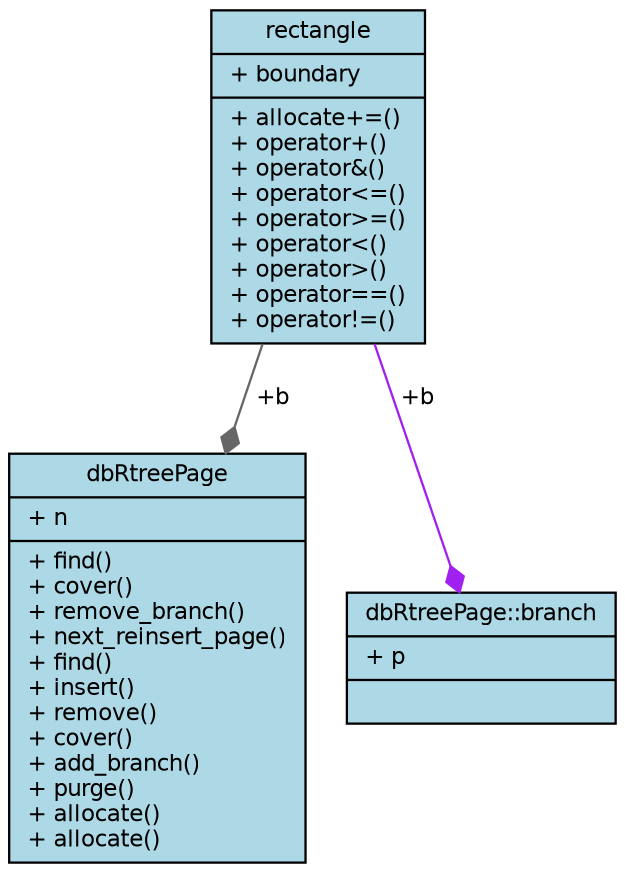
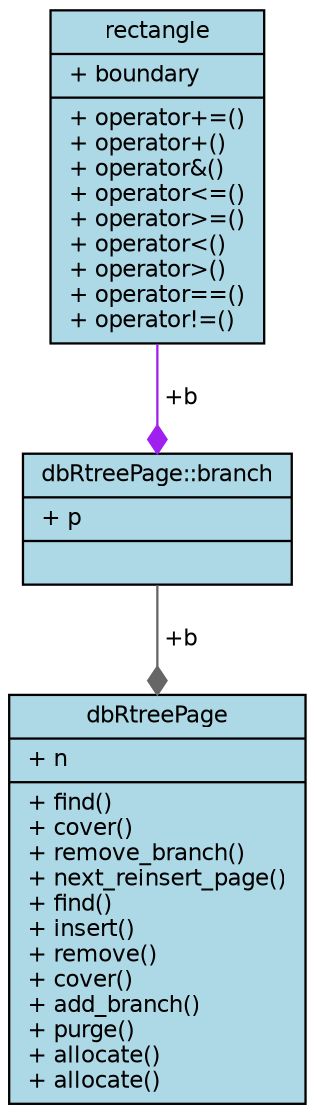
(316, 118) -> (157, 118)
(249, 385) -> (157, 626)
